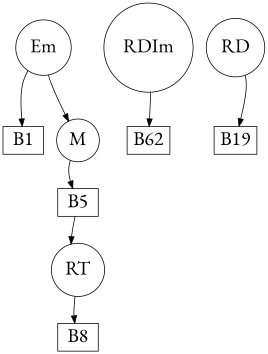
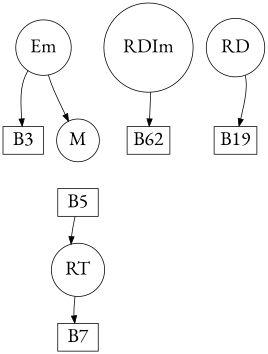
(23, 140) -> (23, 140)
(69, 171) -> none
(78, 337) -> (78, 337)
